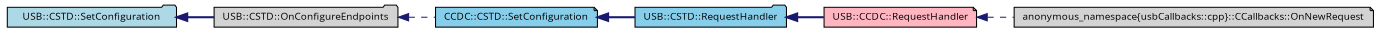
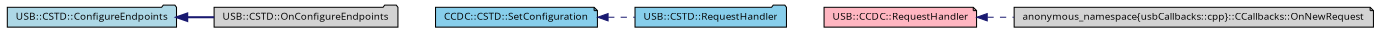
(92, 17) -> (92, 17)
(422, 17) -> none
(622, 17) -> (622, 17)
(811, 17) -> none
